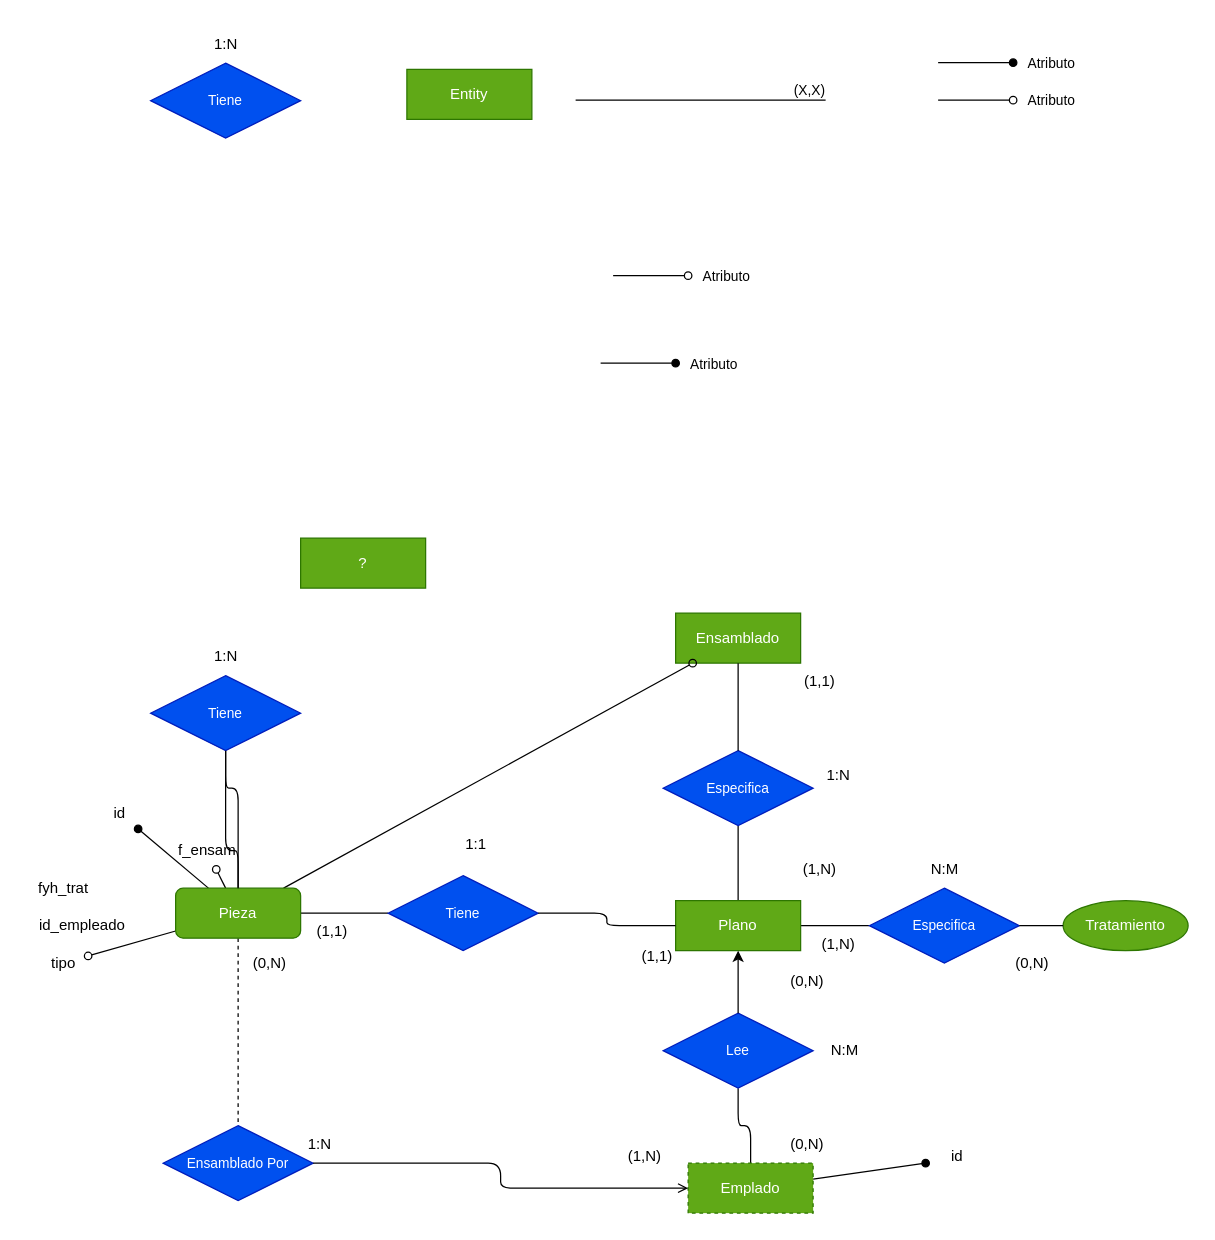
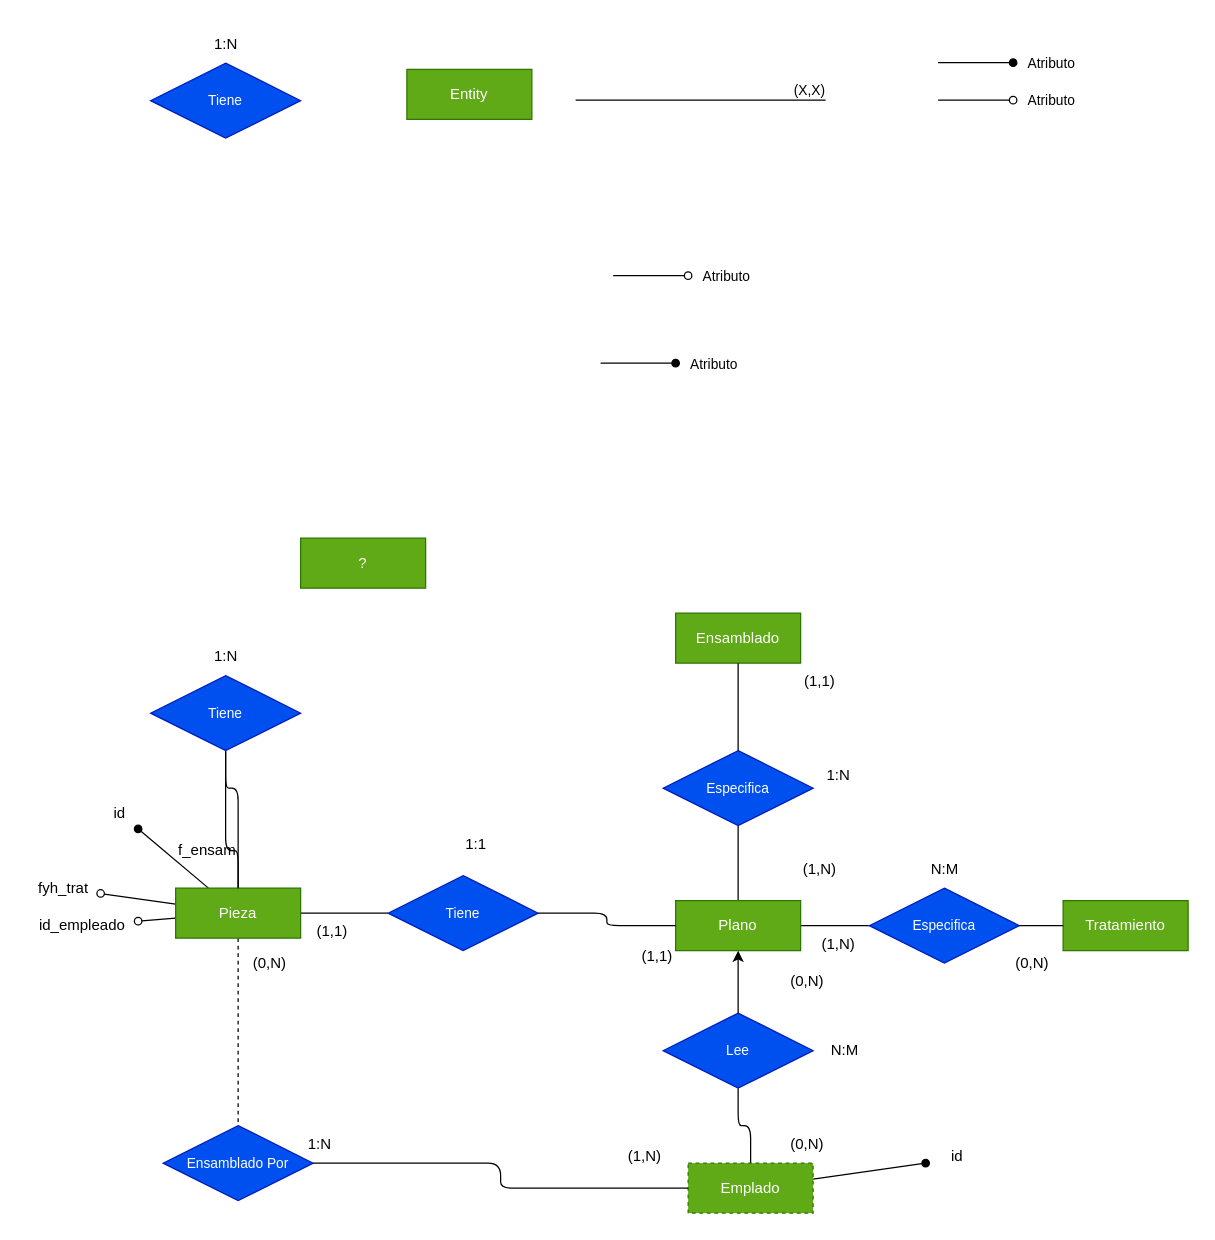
(486, 777) -> (140, 899)
(222, 881) -> none
(238, 913) -> (238, 913)
none -> (159, 919)
(1126, 926) -> (1126, 926)
(134, 943) -> none
(63, 963) -> none
(682, 1188) -> (683, 1188)
